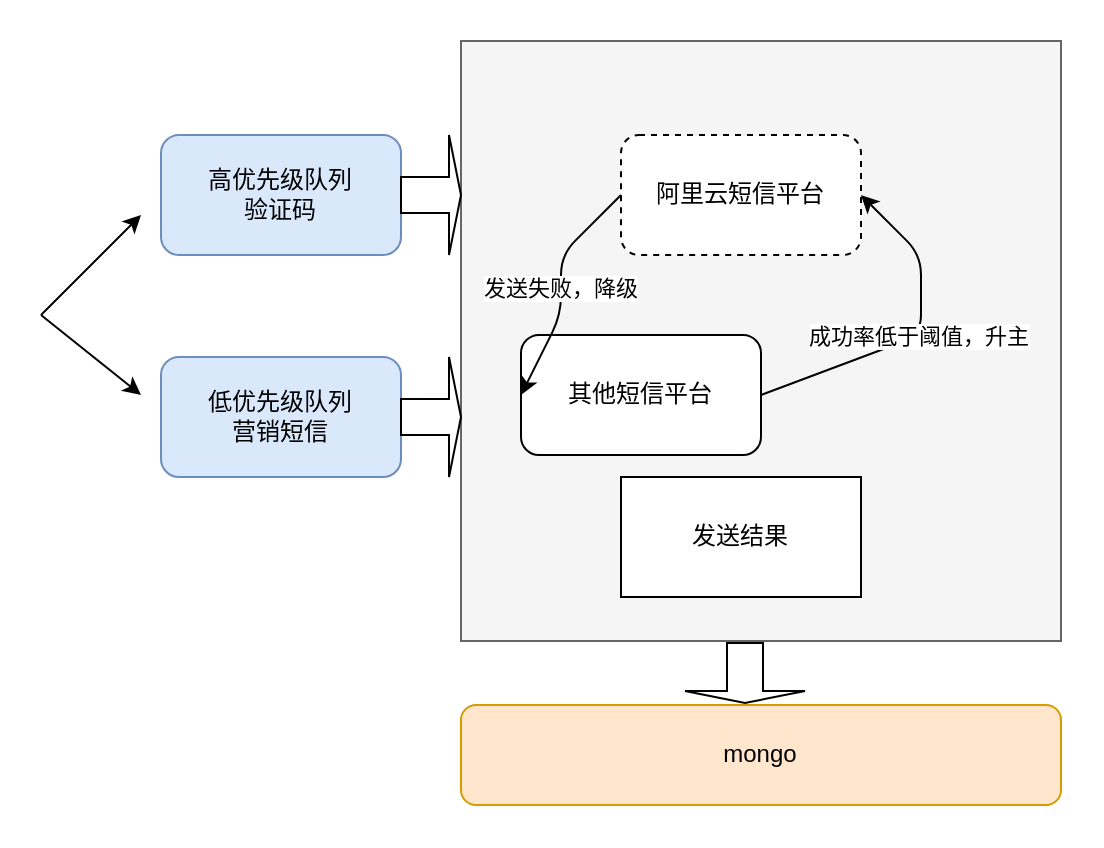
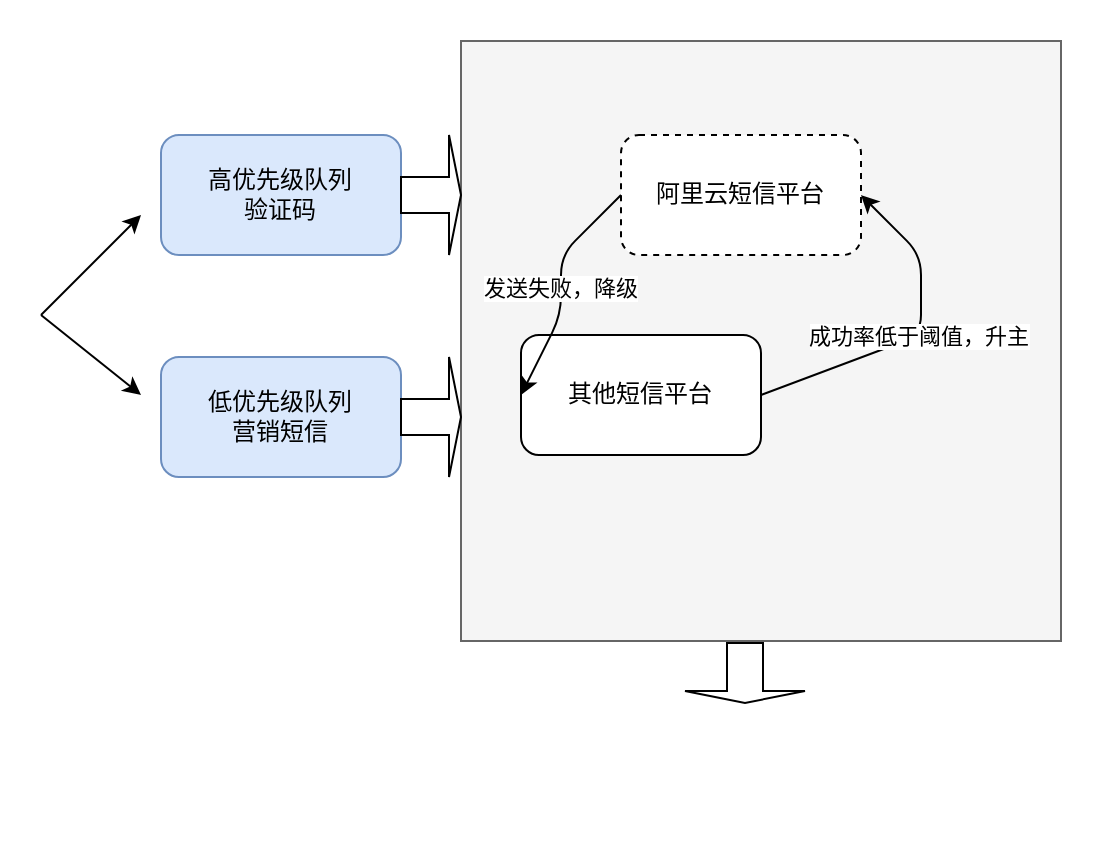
(741, 537) -> none
(761, 755) -> none
